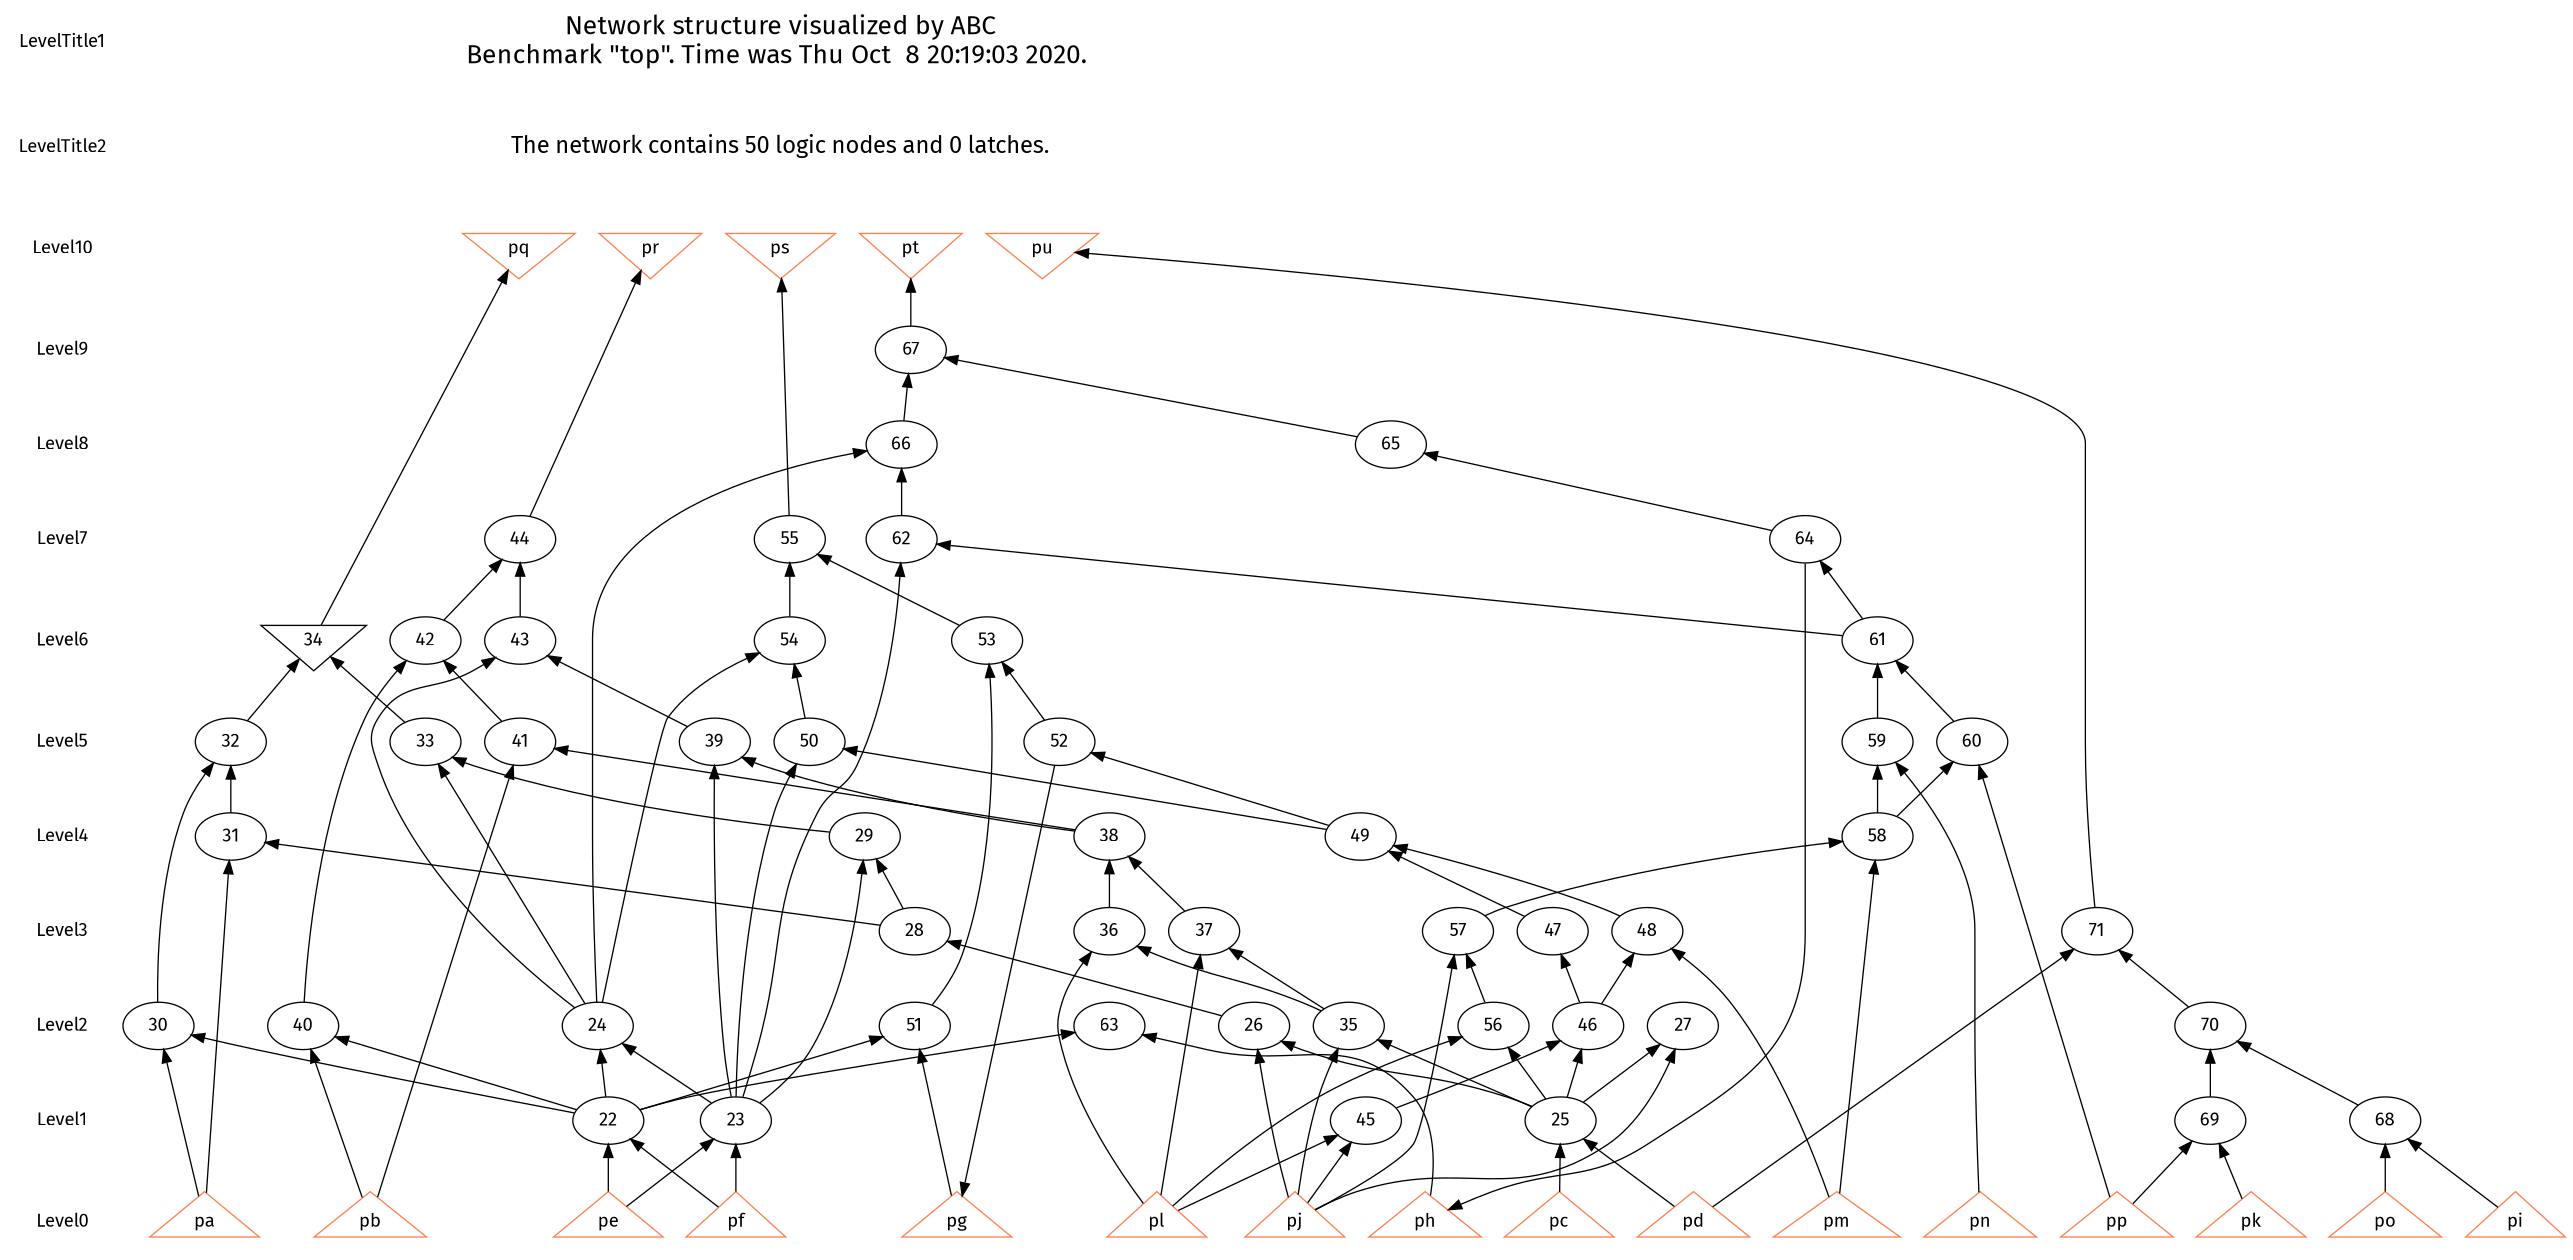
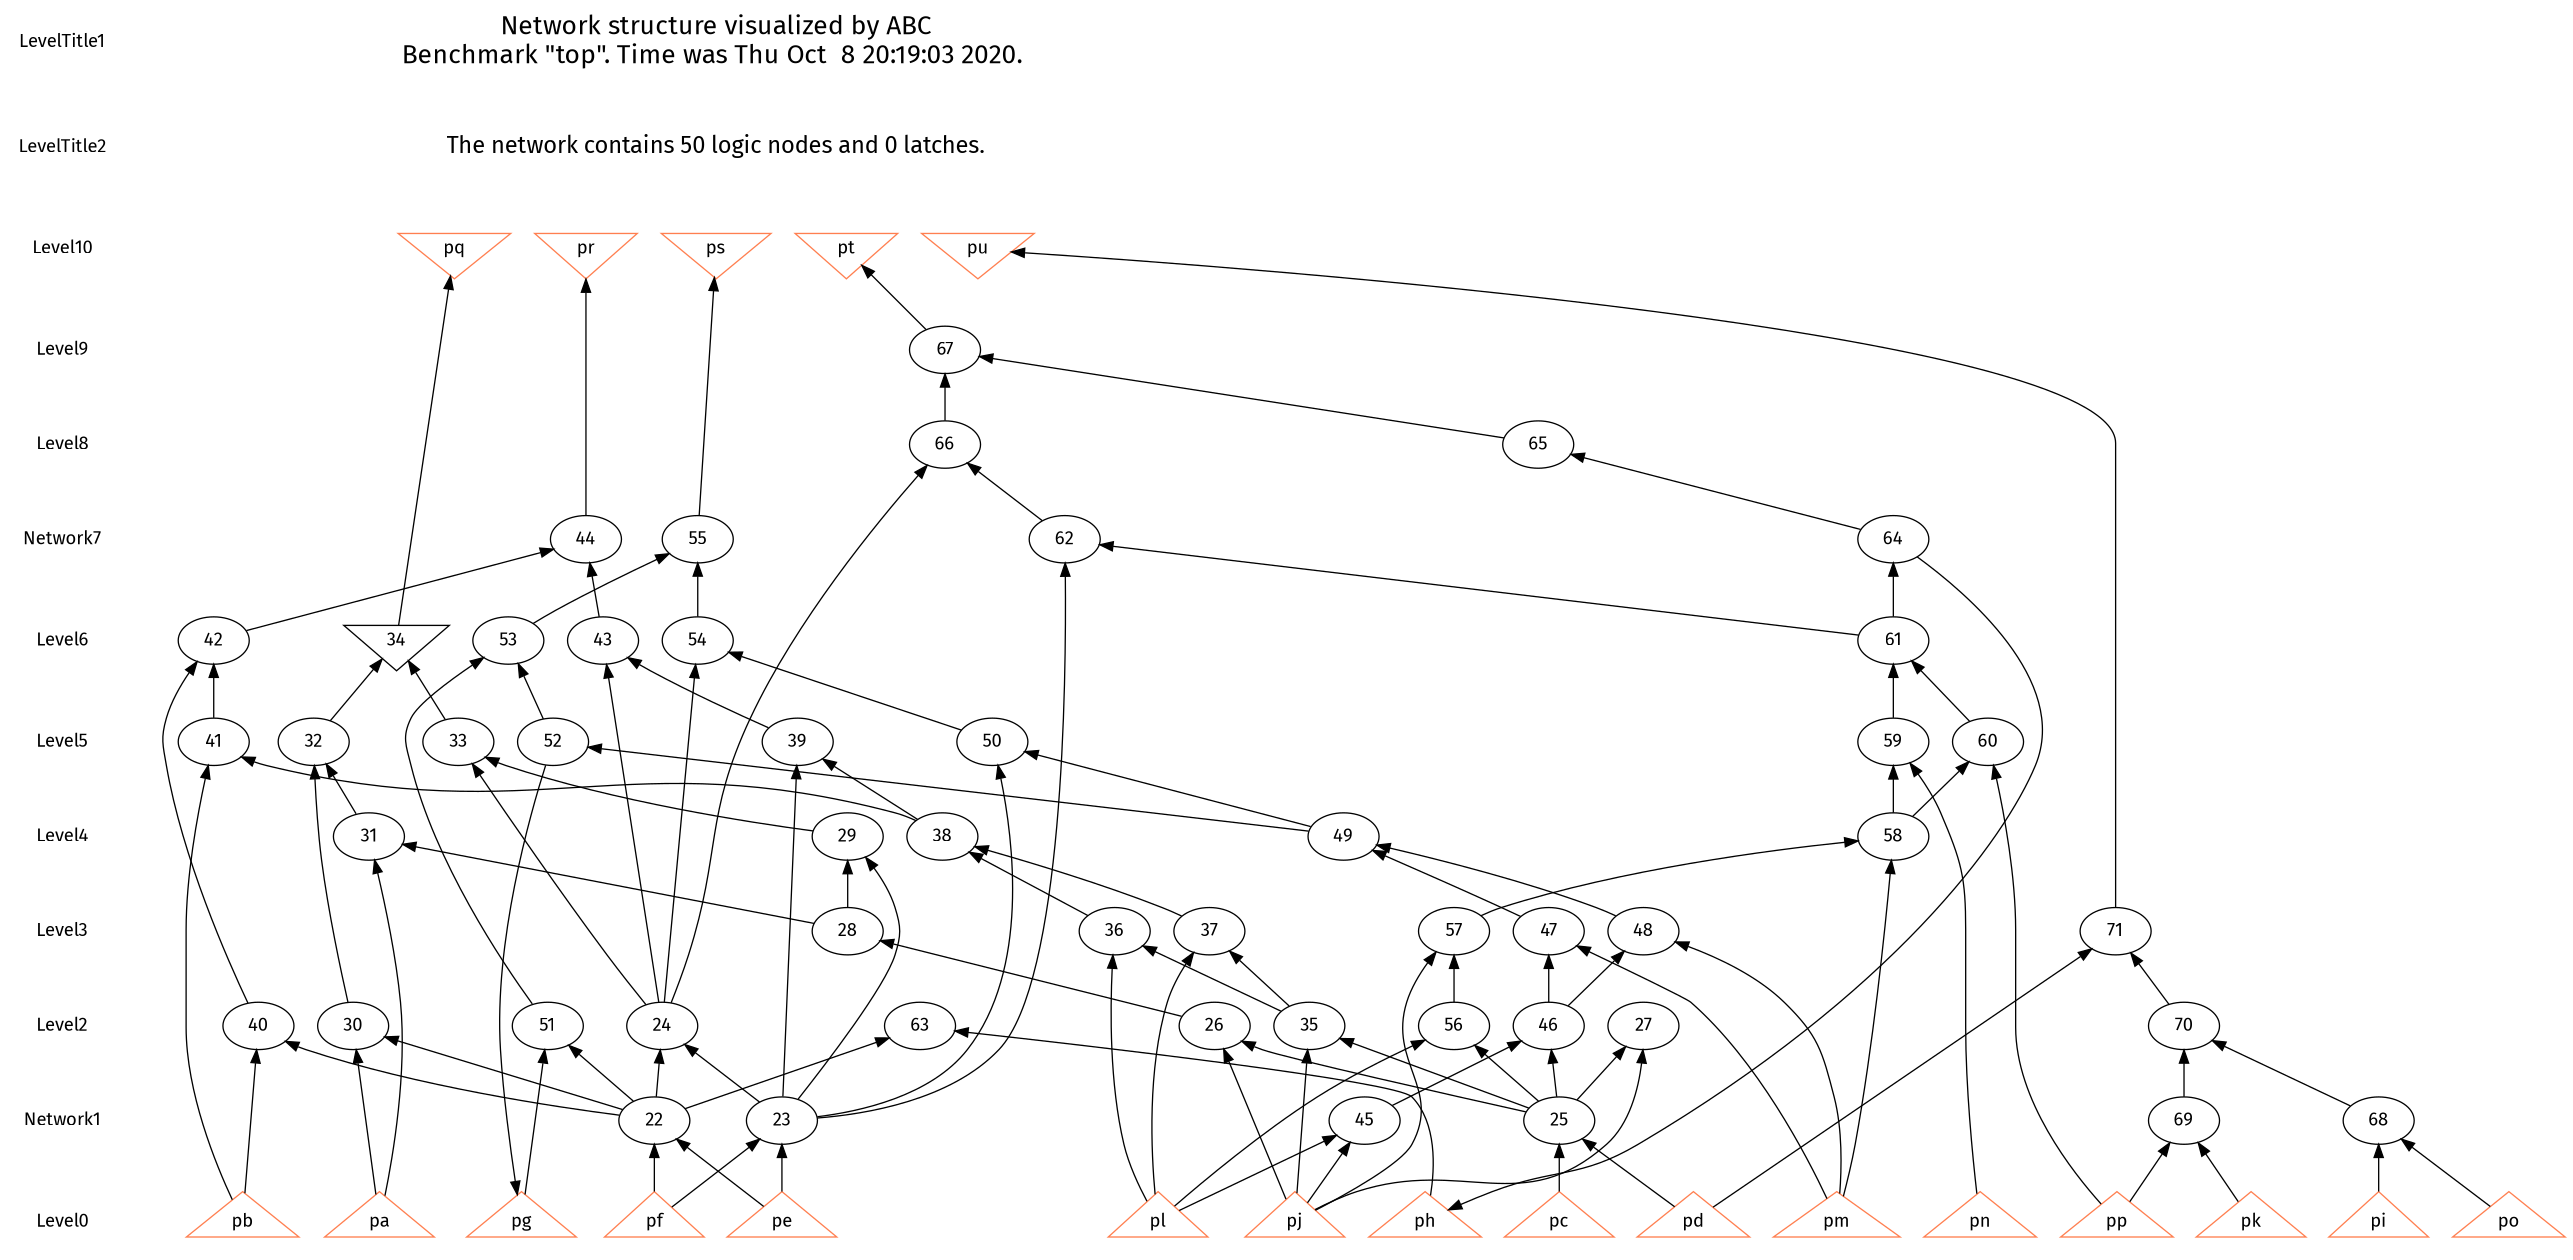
(62, 539) -> (62, 539)
none -> (1734, 1048)
(62, 1121) -> (62, 1121)
